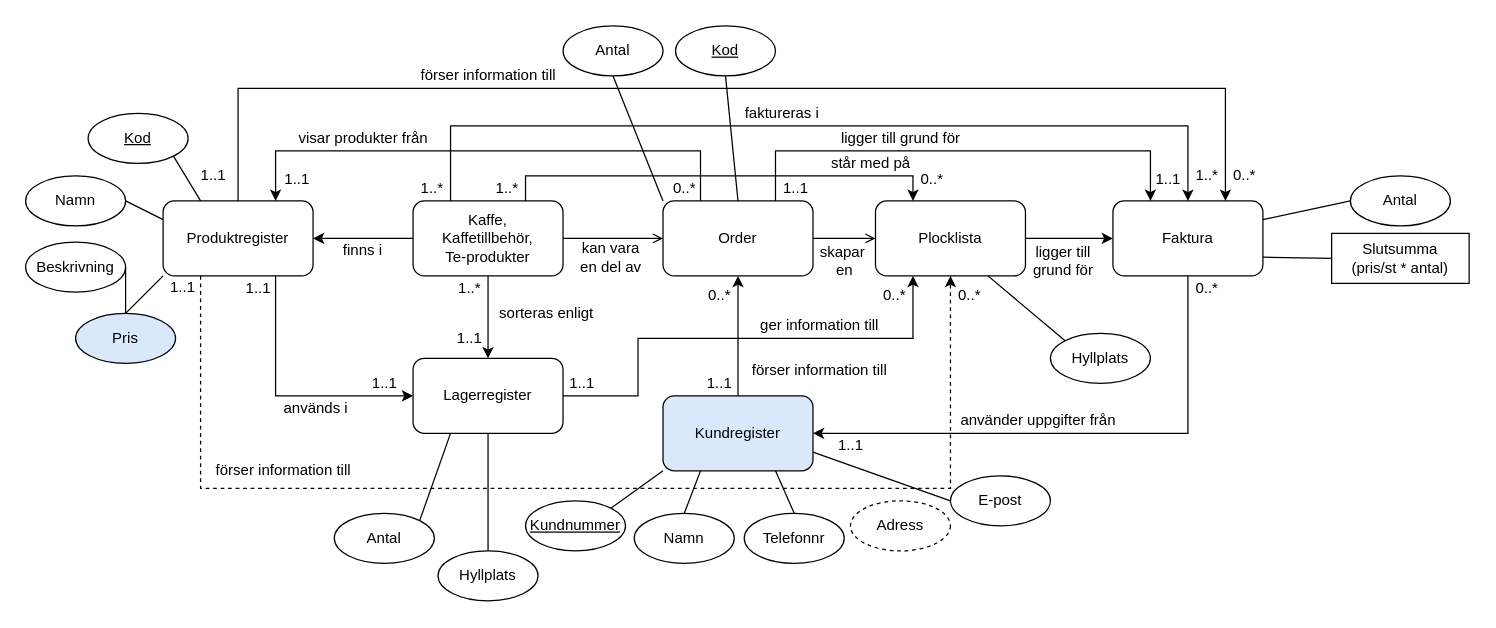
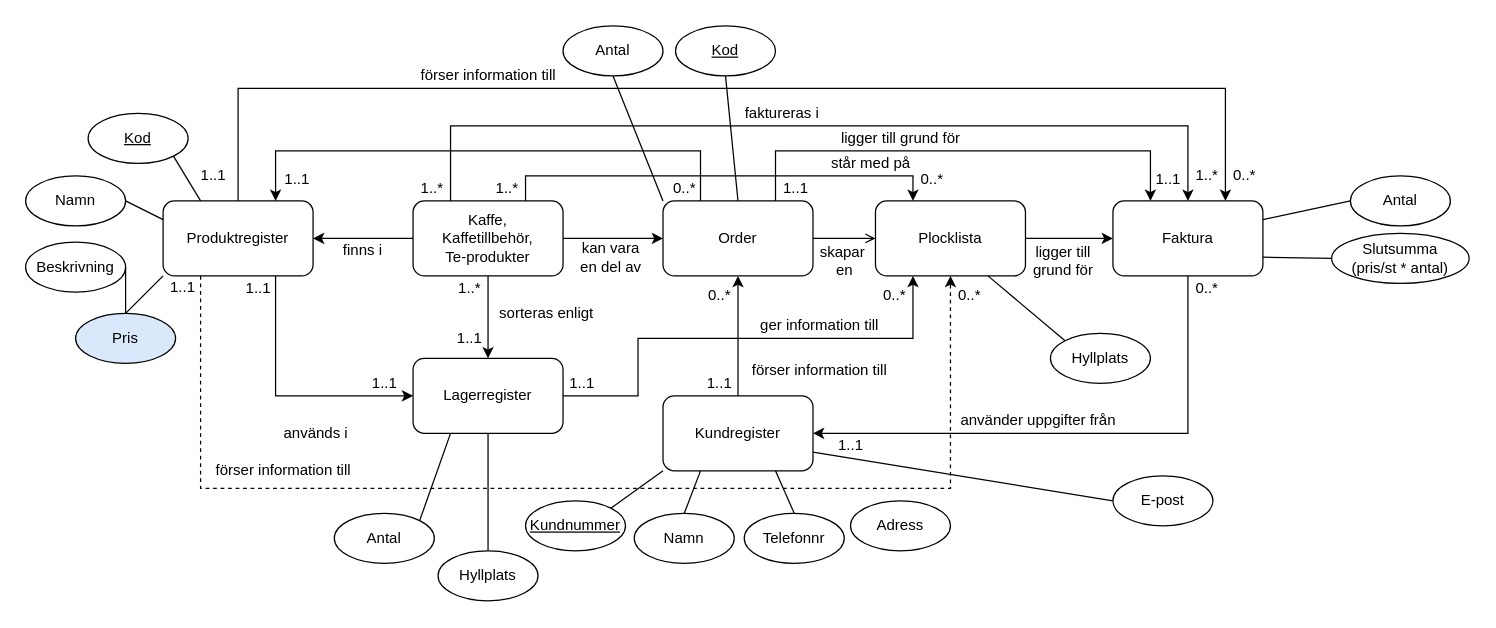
(363, 138) -> none
(655, 238) -> (653, 238)
(1401, 258) -> (1401, 258)
(316, 408) -> (316, 433)
(738, 433) -> (738, 433)
(1001, 501) -> (1163, 501)
(901, 526) -> (901, 526)
